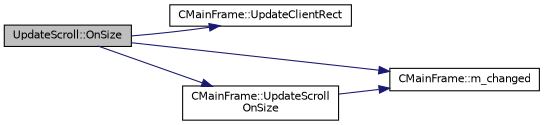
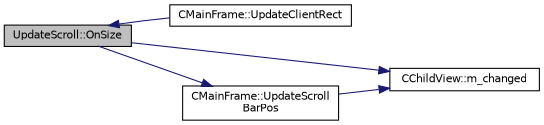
(171, 32) -> (145, 21)
(465, 80) -> (465, 80)
(261, 103) -> (261, 103)
